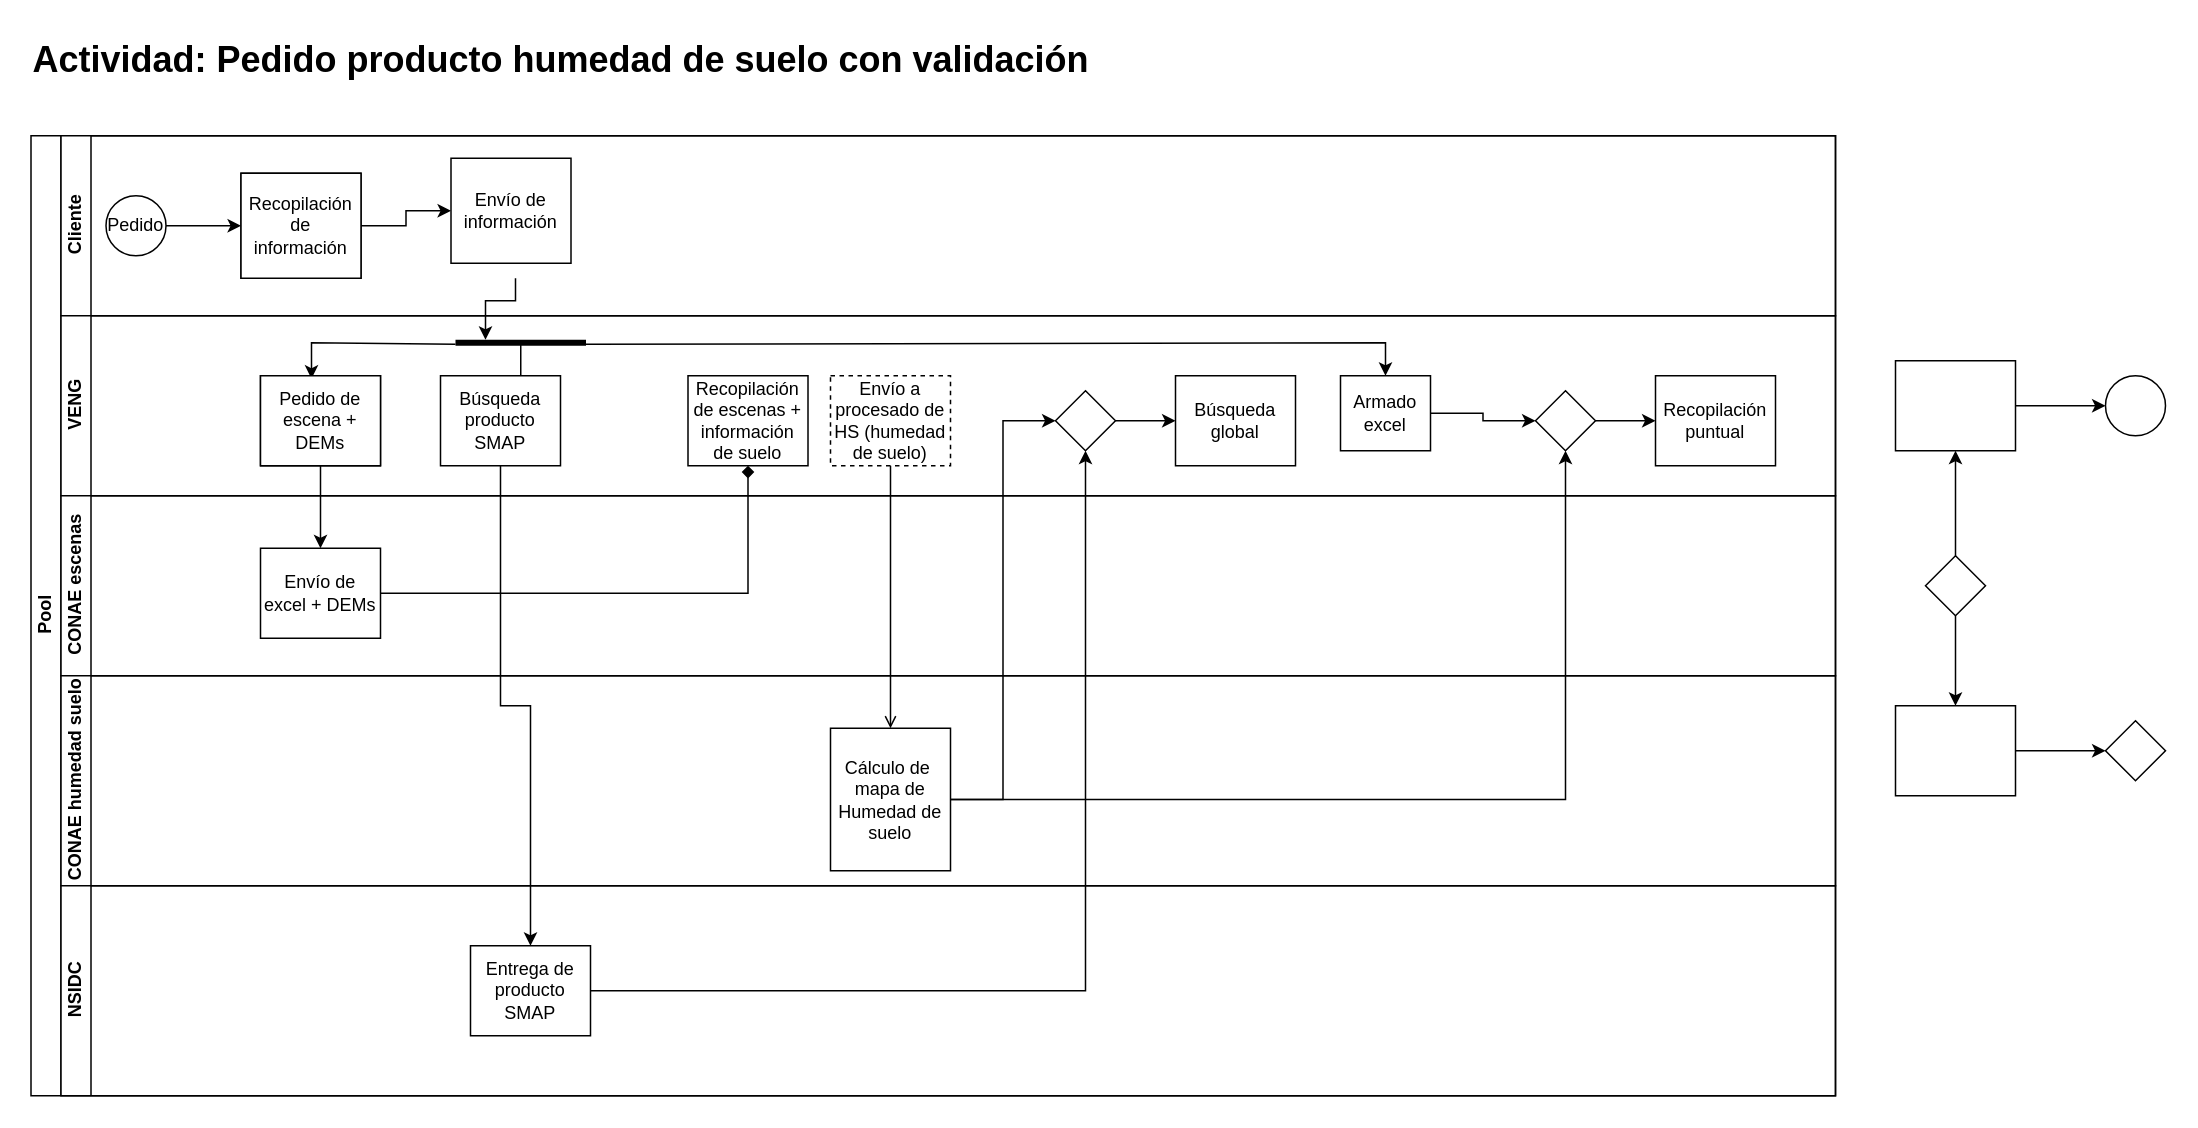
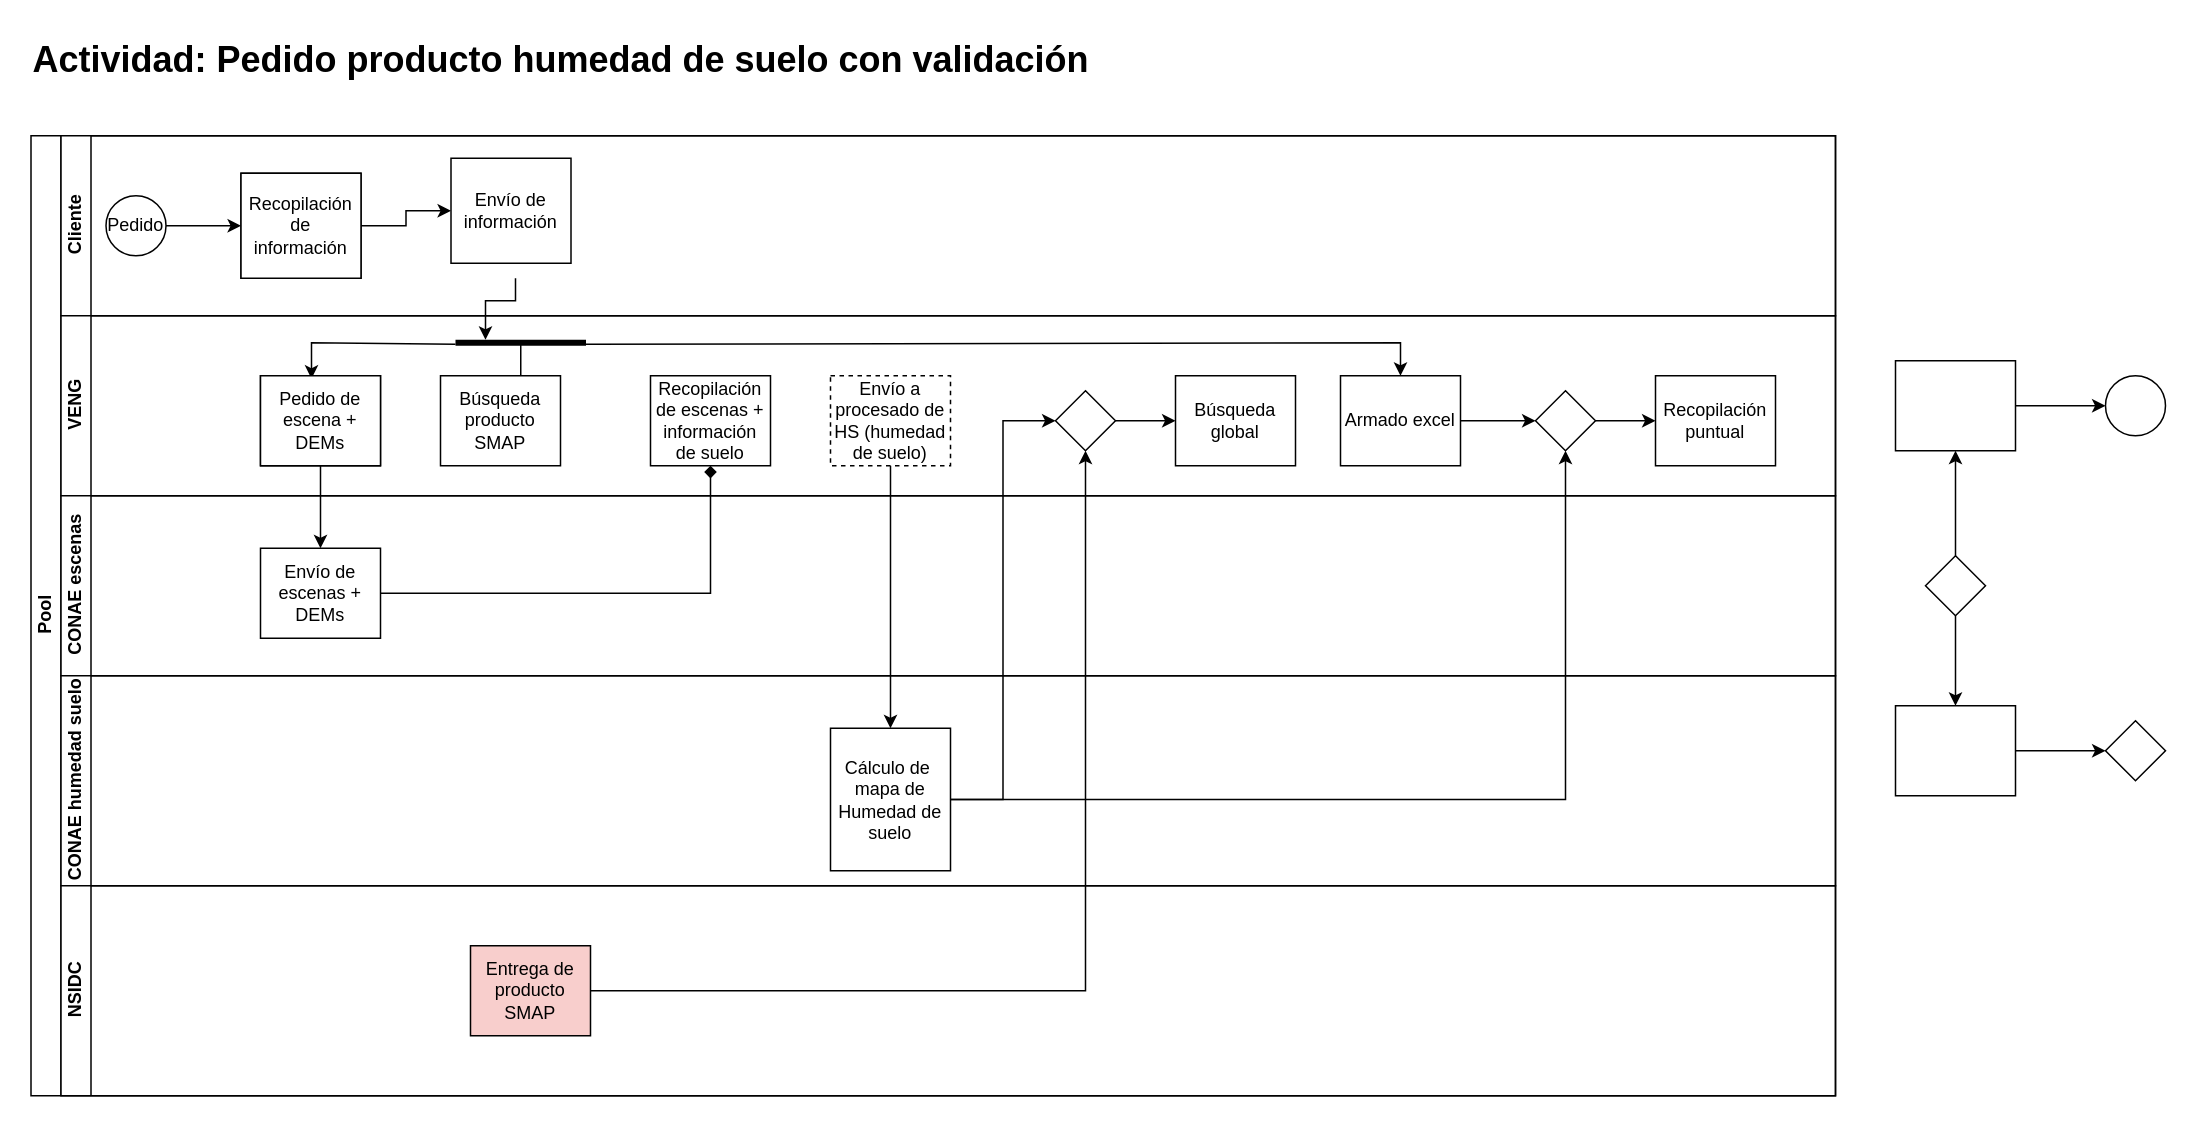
(1385, 413) -> (1400, 421)
(748, 421) -> (710, 421)
(320, 593) -> (320, 593)
(510, 706) -> none
(890, 719) -> (890, 717)
(530, 991) -> (530, 991)
